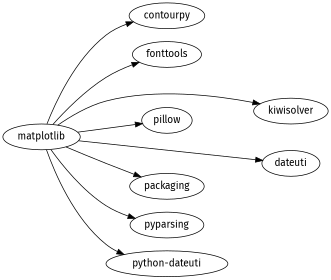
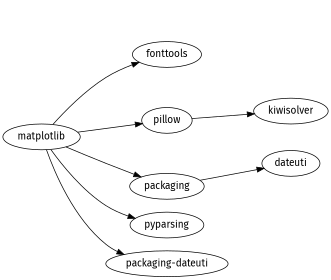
(167, 16) -> none
(152, 94) -> (220, 116)
(167, 150) -> (229, 175)
(167, 264) -> (167, 264)
